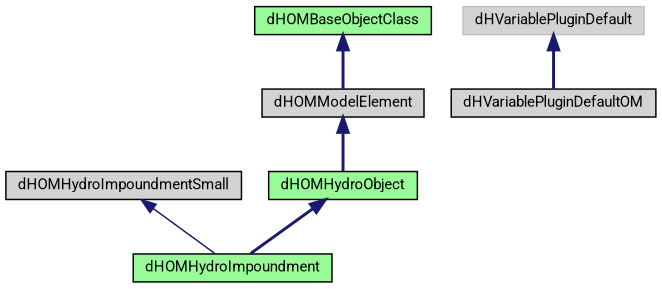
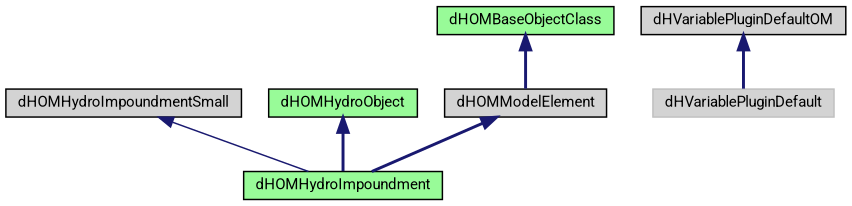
(554, 70) -> (743, 70)
(343, 152) -> (427, 147)
